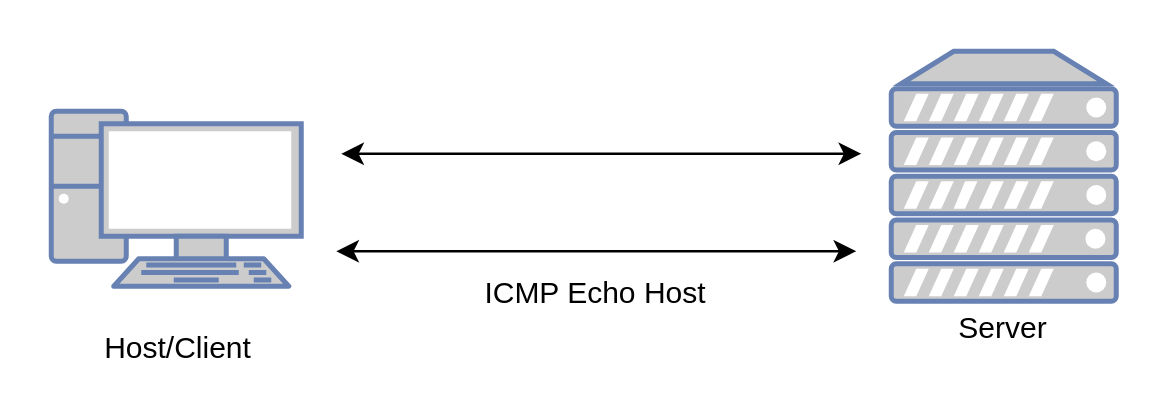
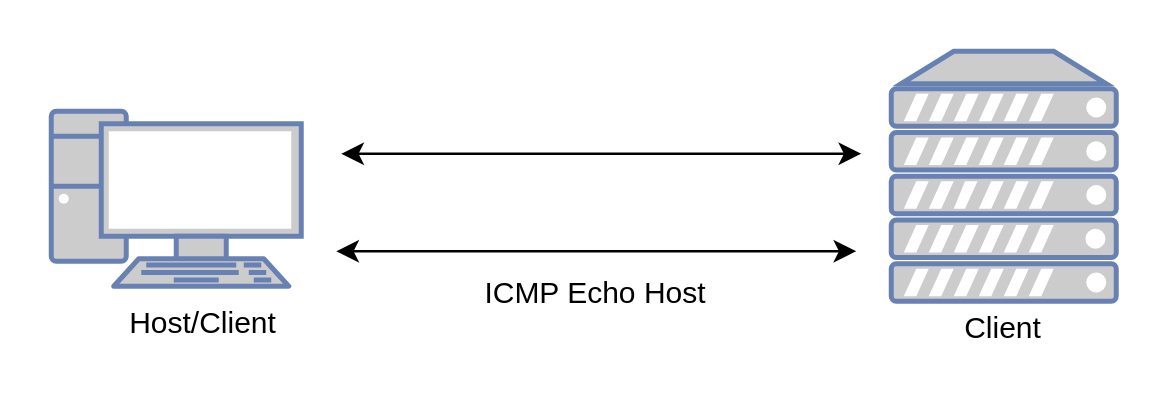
(1004, 329) -> (1004, 329)
(179, 349) -> (204, 324)
